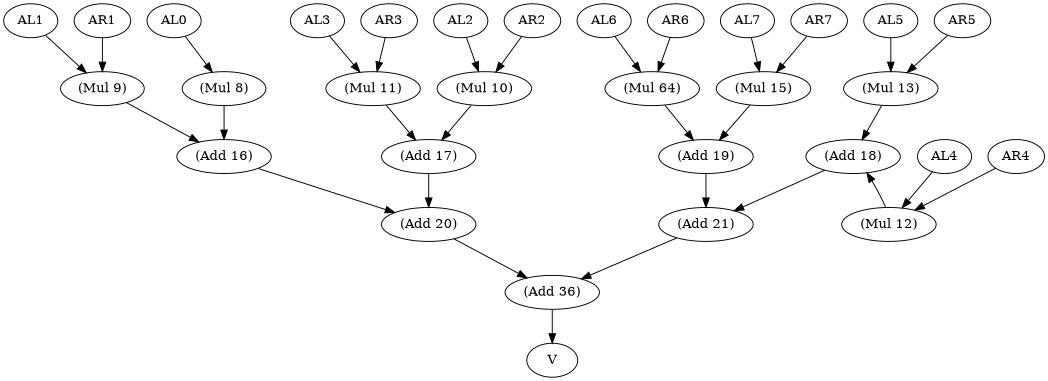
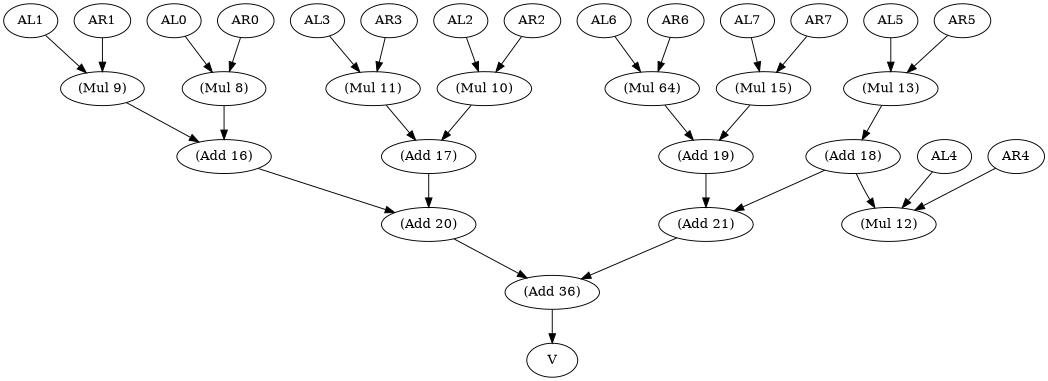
none -> (246, 21)
(879, 194) -> (863, 187)
